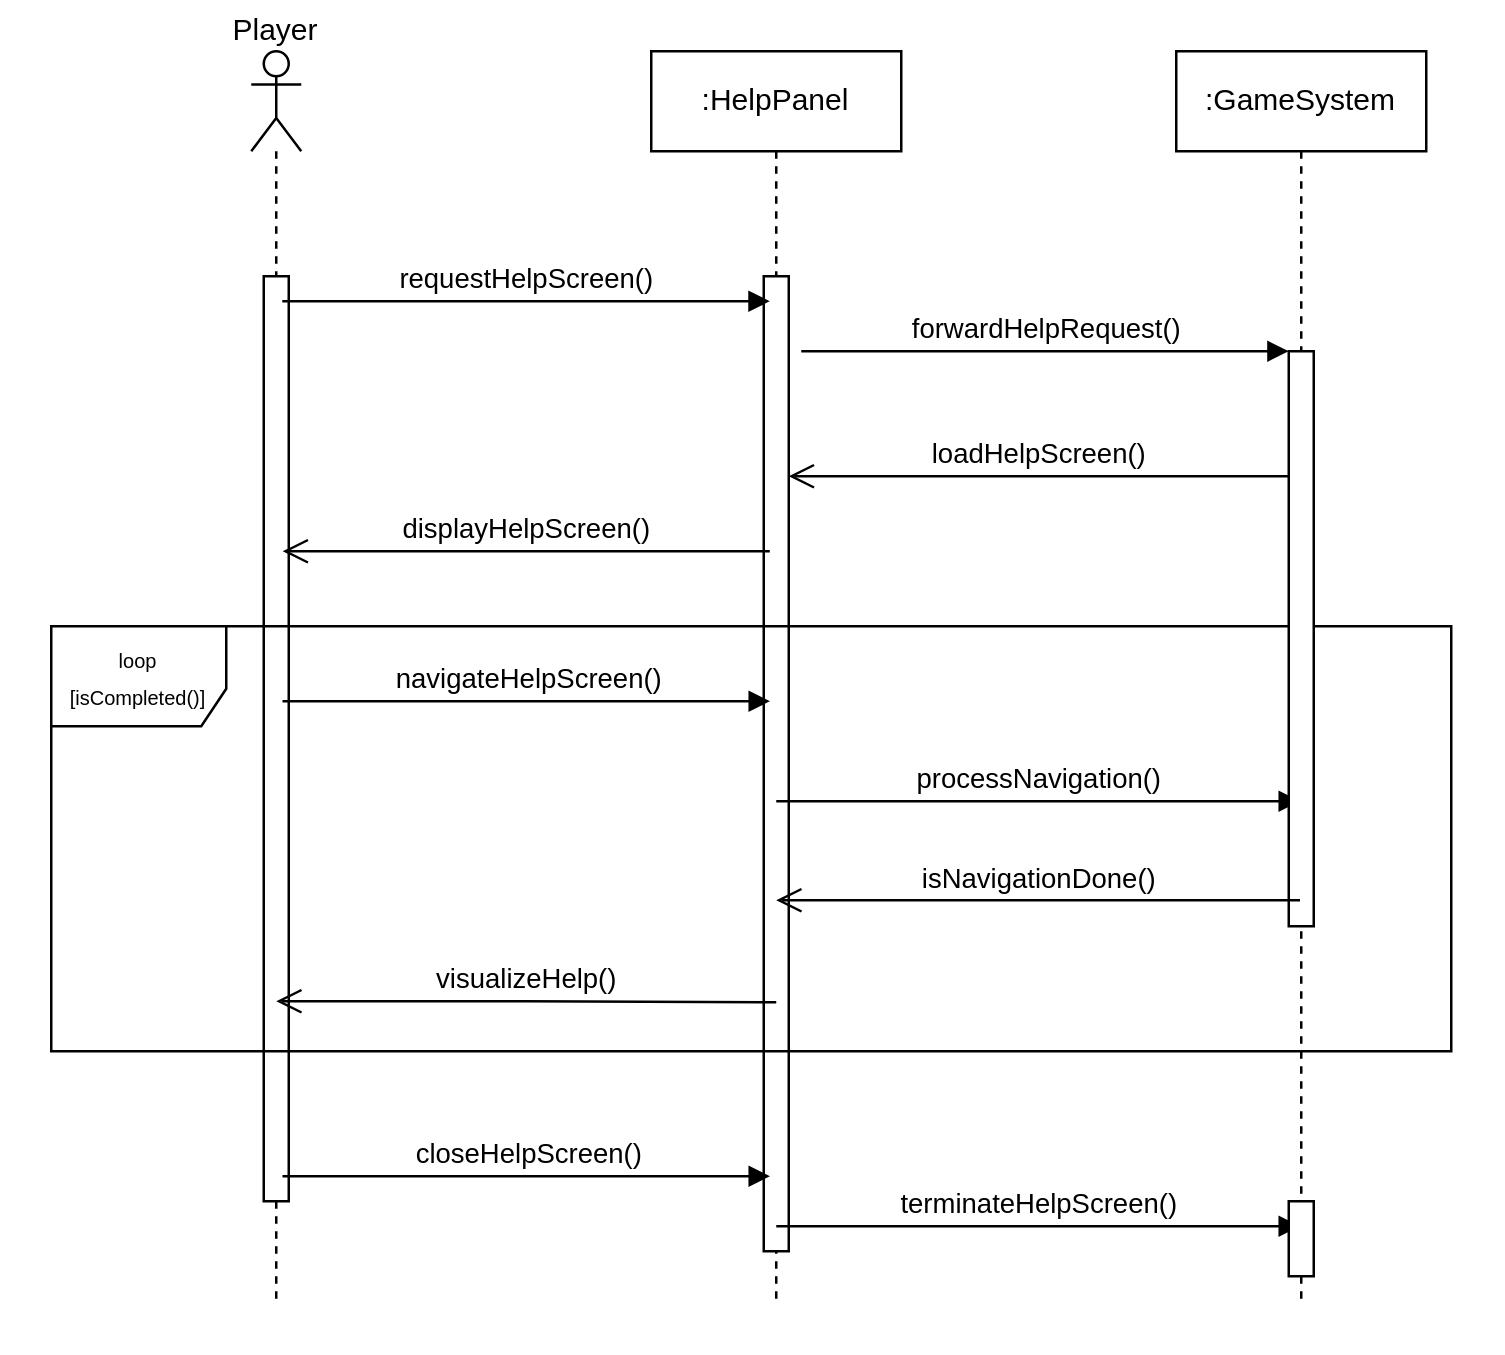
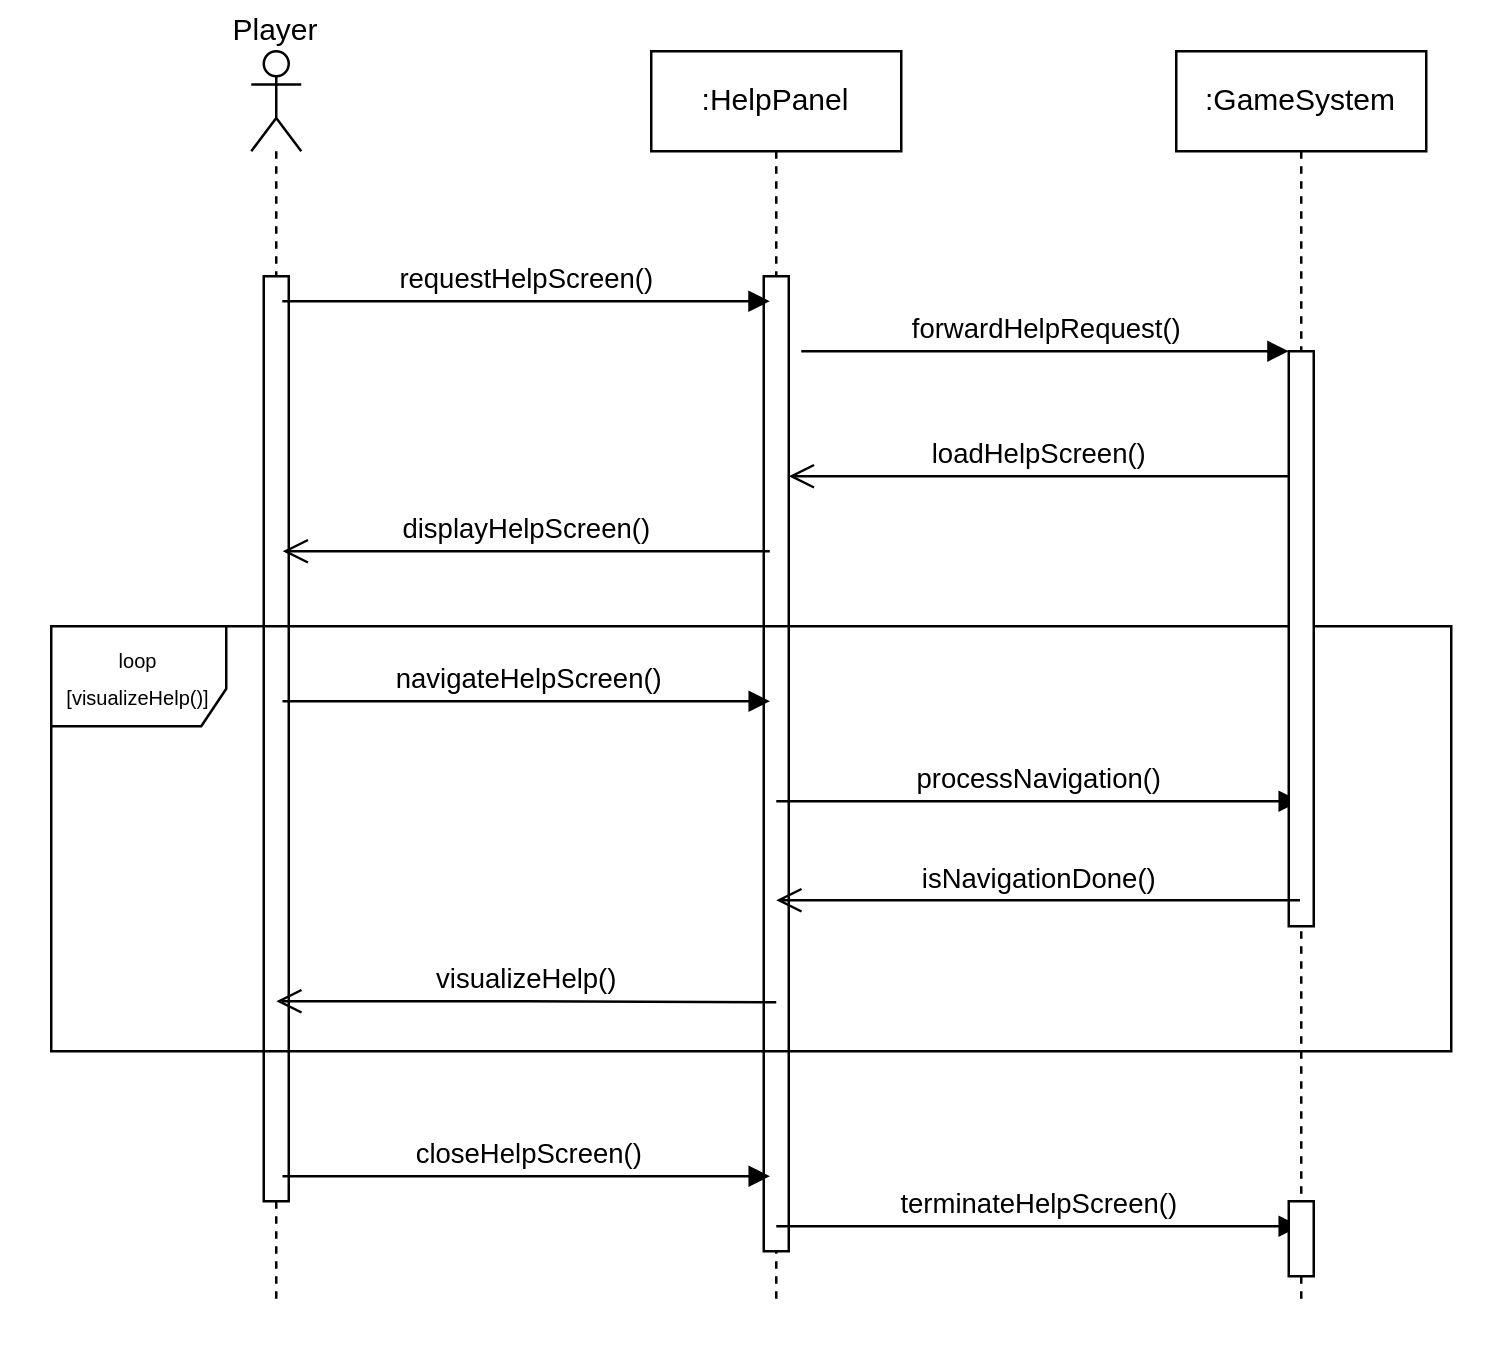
(139, 676) -> (139, 676)
